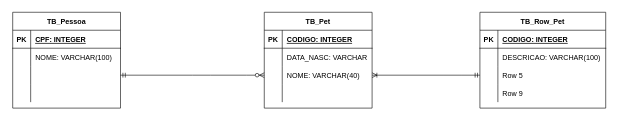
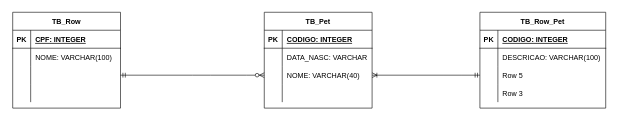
(66, 22) -> (66, 22)
(512, 94) -> (512, 94)
